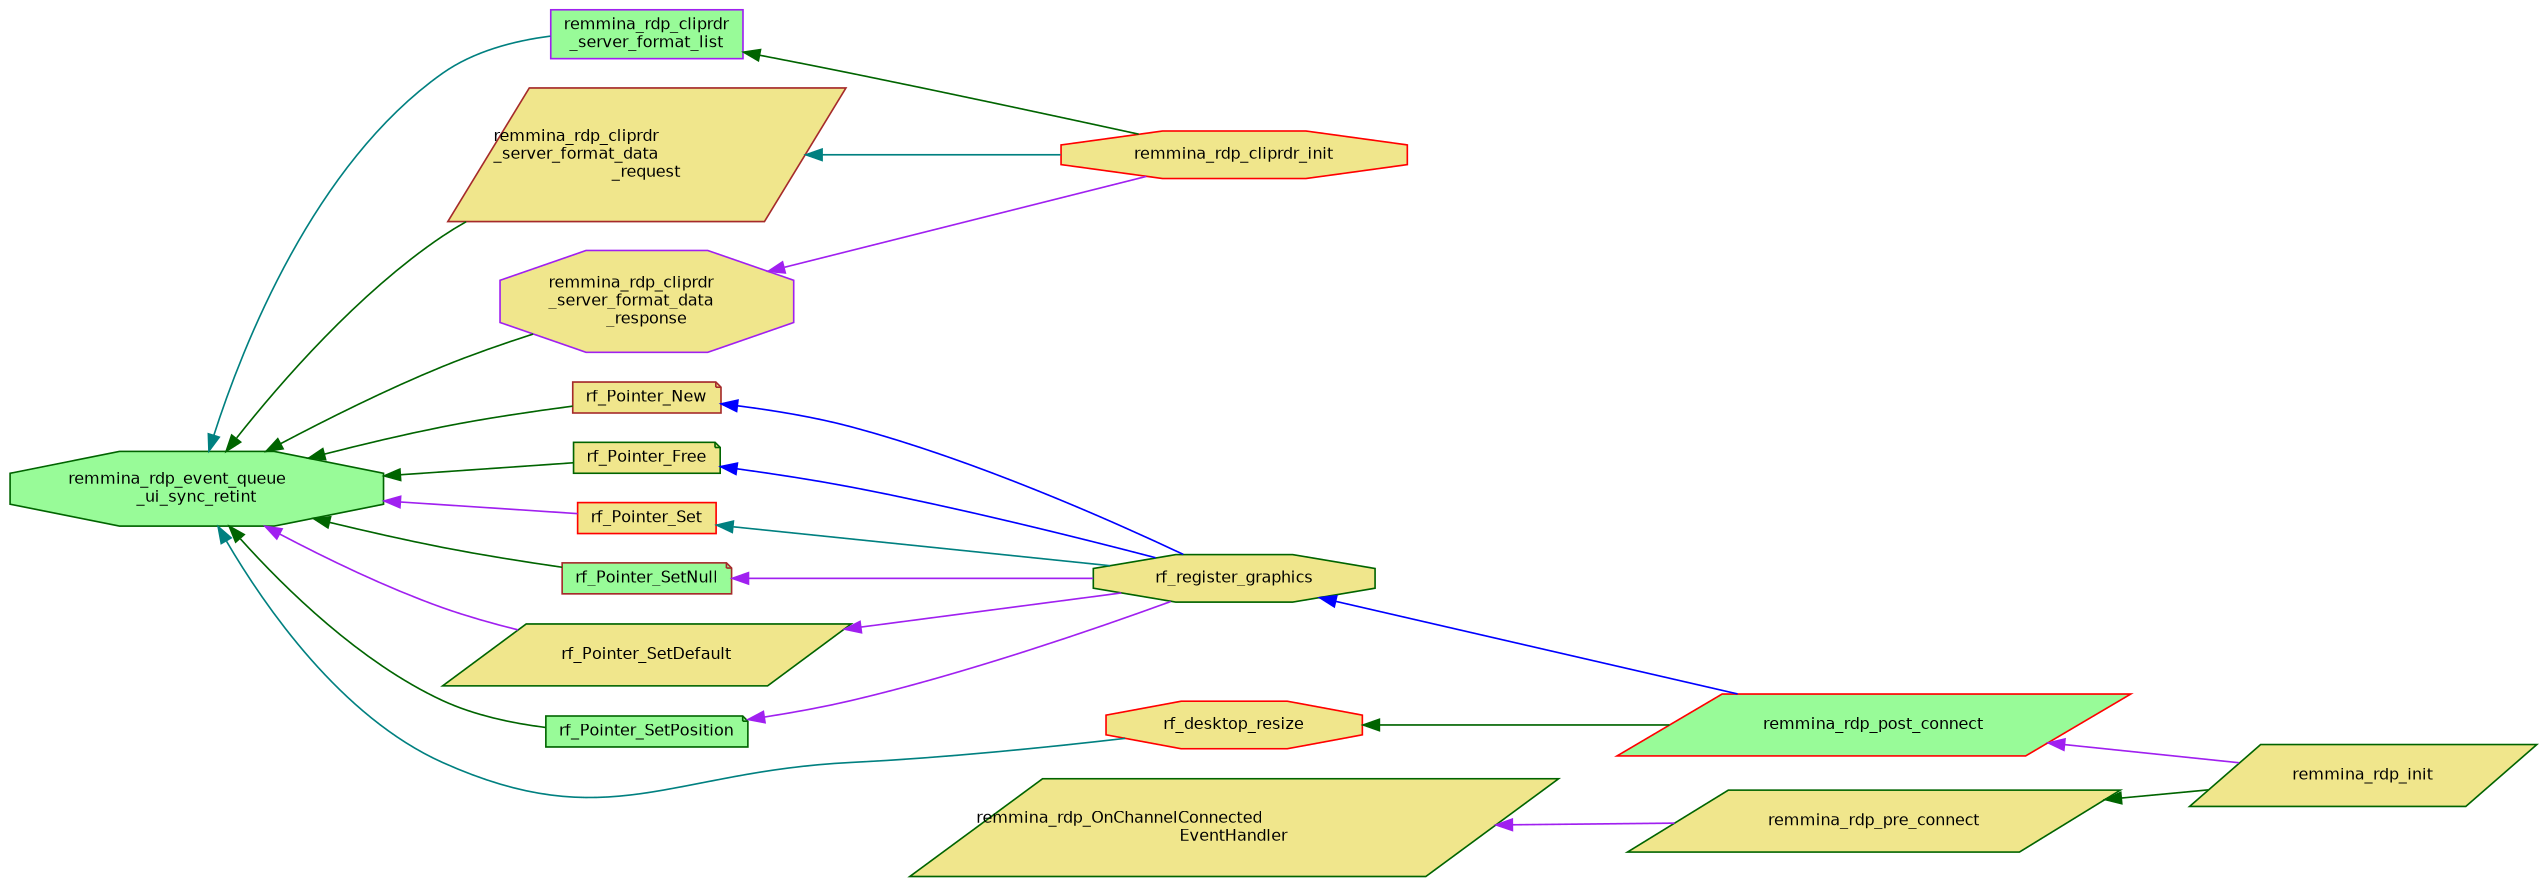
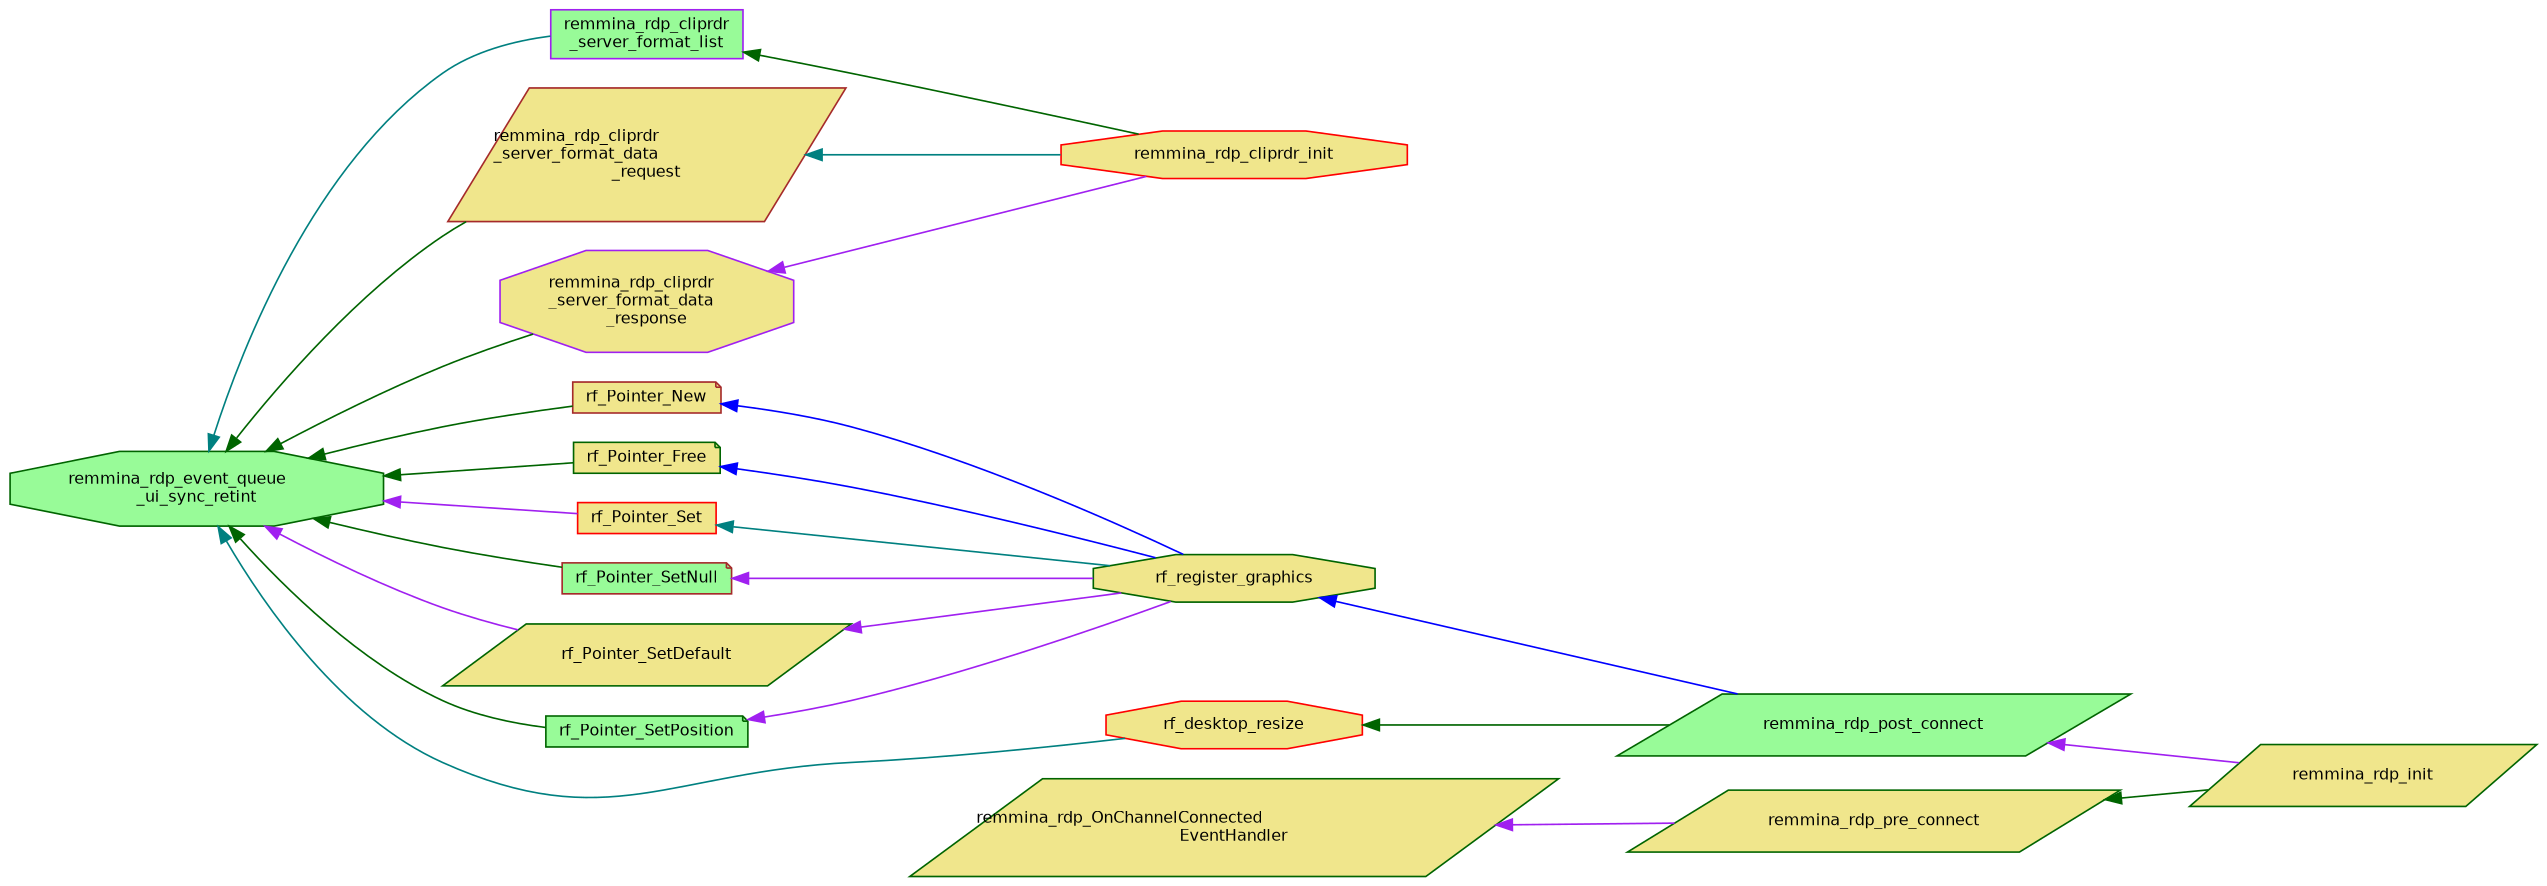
(1874, 725) -> (1874, 725)
